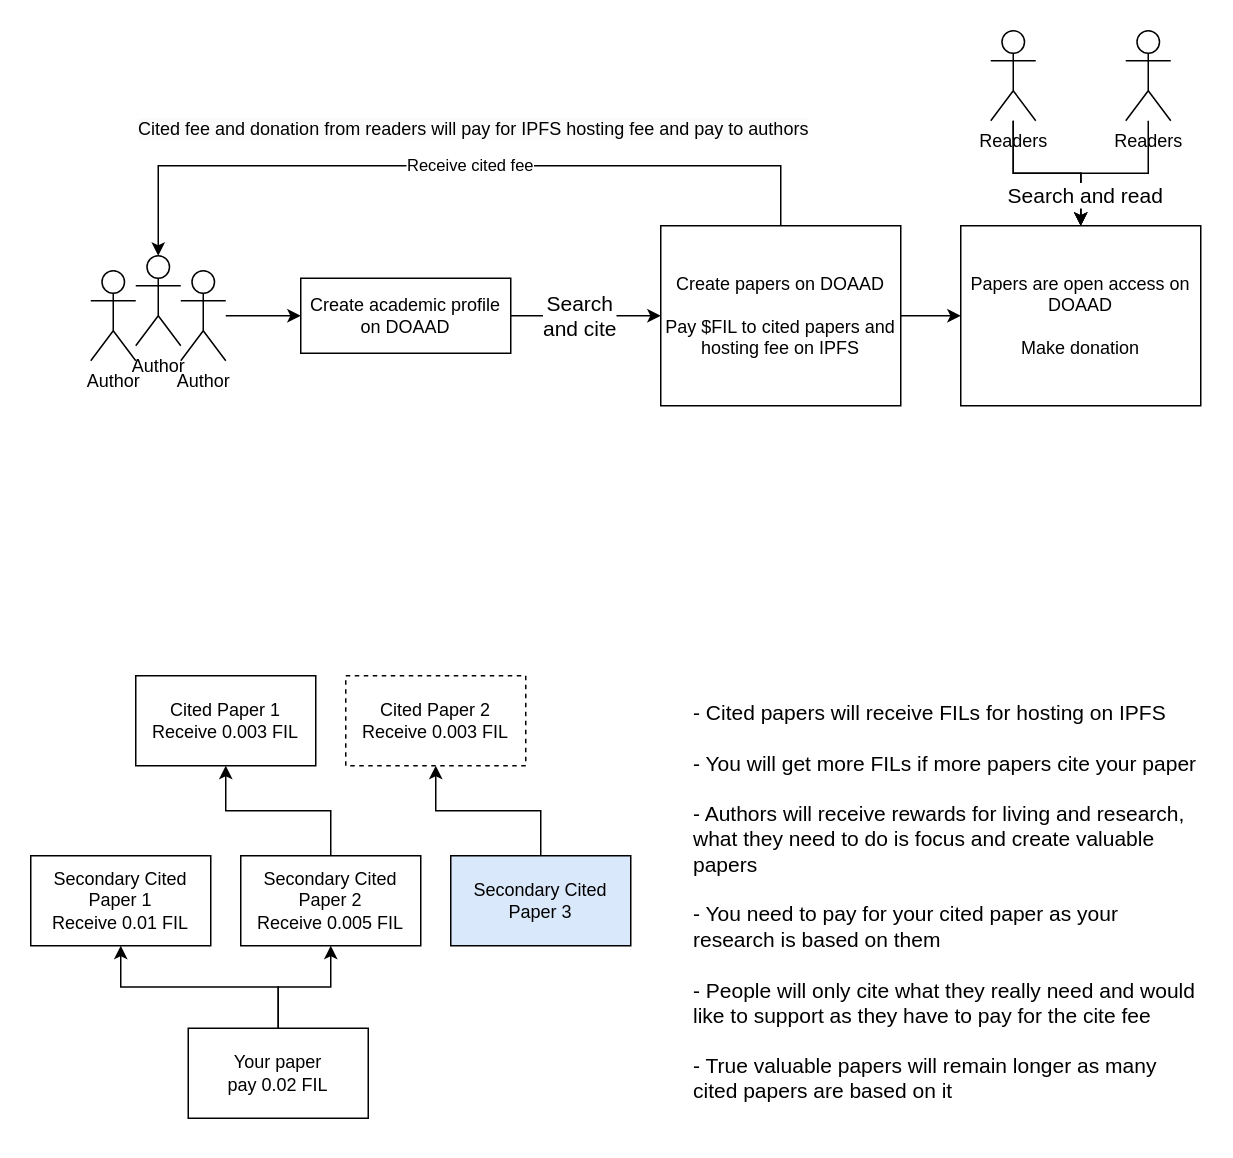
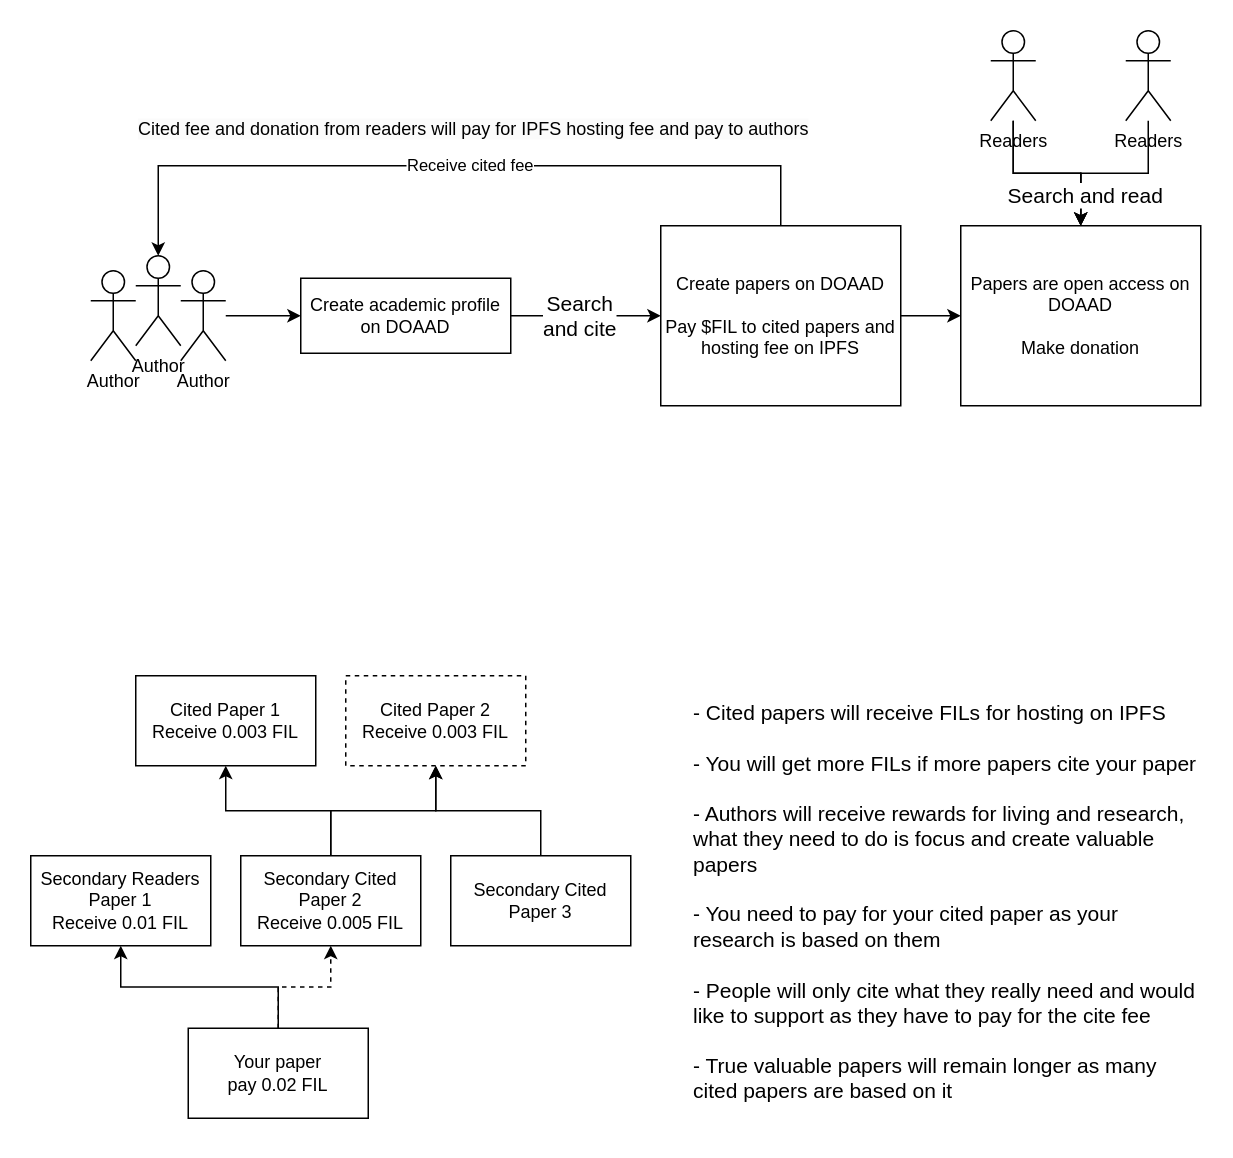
none -> (383, 811)
(121, 901) -> (121, 901)
(541, 901) -> (541, 901)
(321, 987) -> (321, 987)
